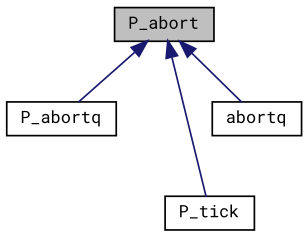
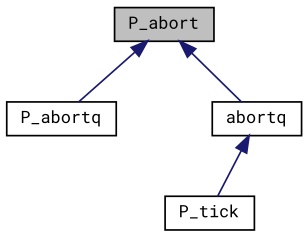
(189, 127) -> (229, 174)
